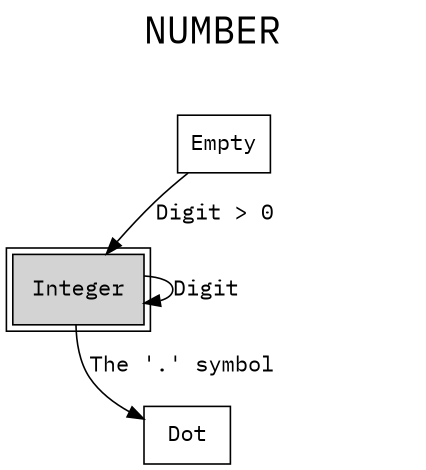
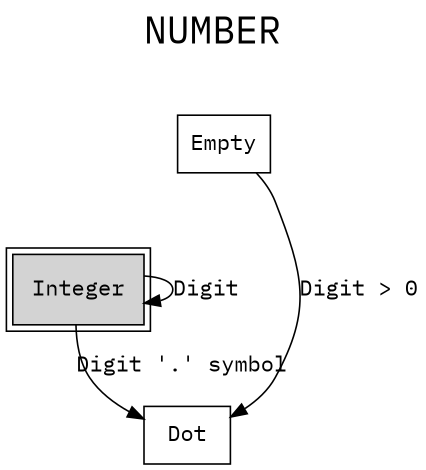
(151, 206) -> (300, 295)
(182, 366) -> (182, 366)
